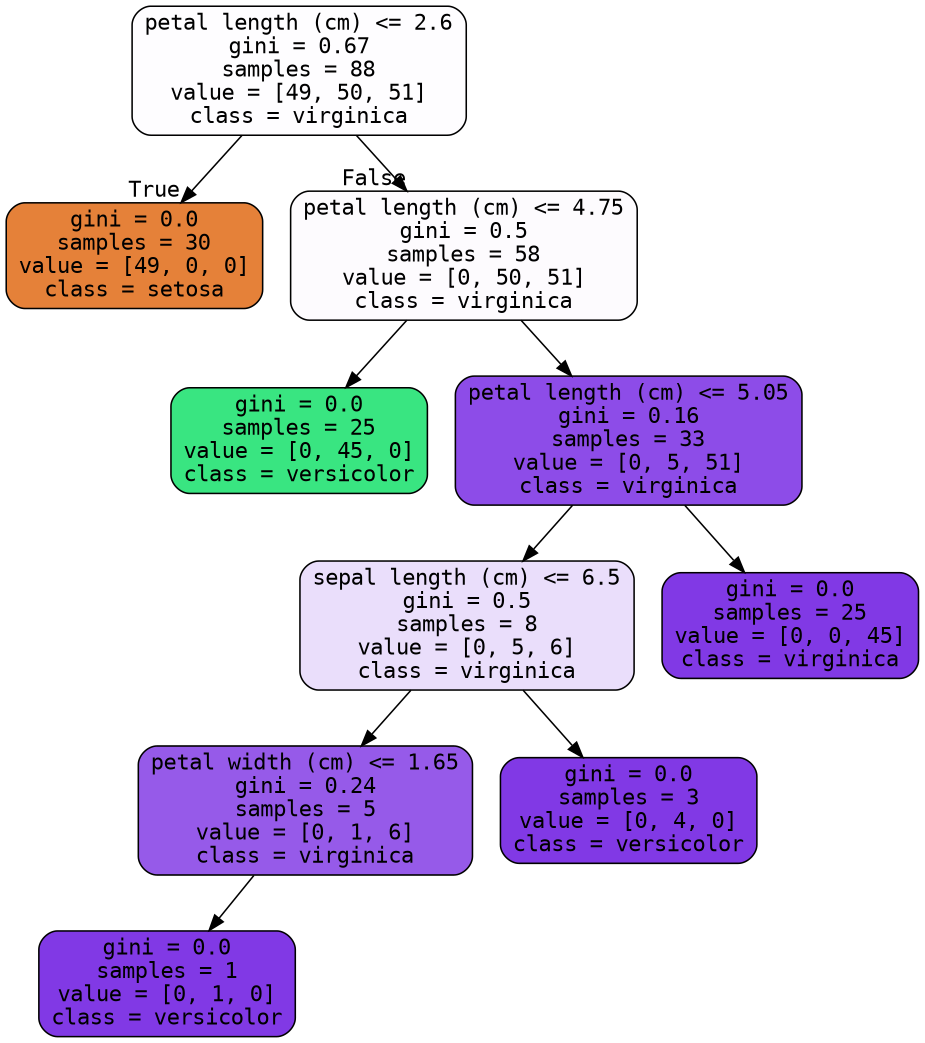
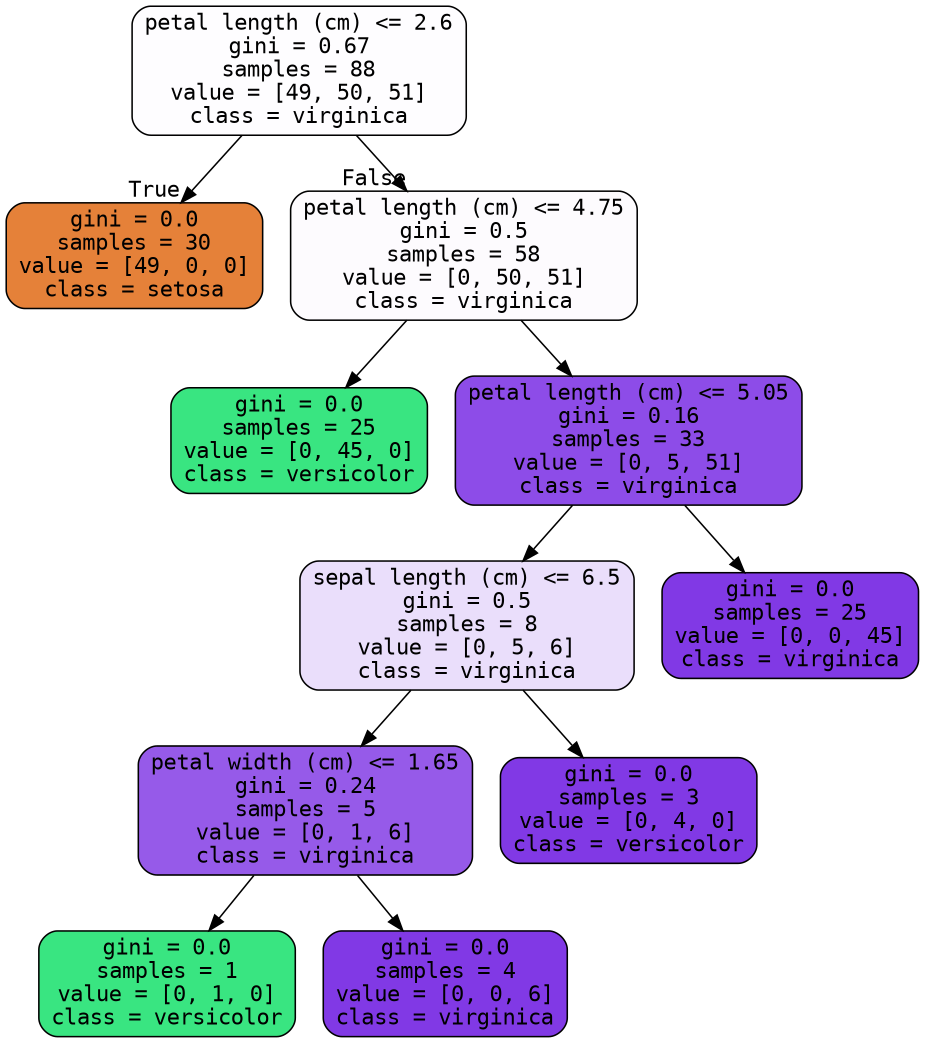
(167, 984) -> (167, 984)
none -> (445, 984)
